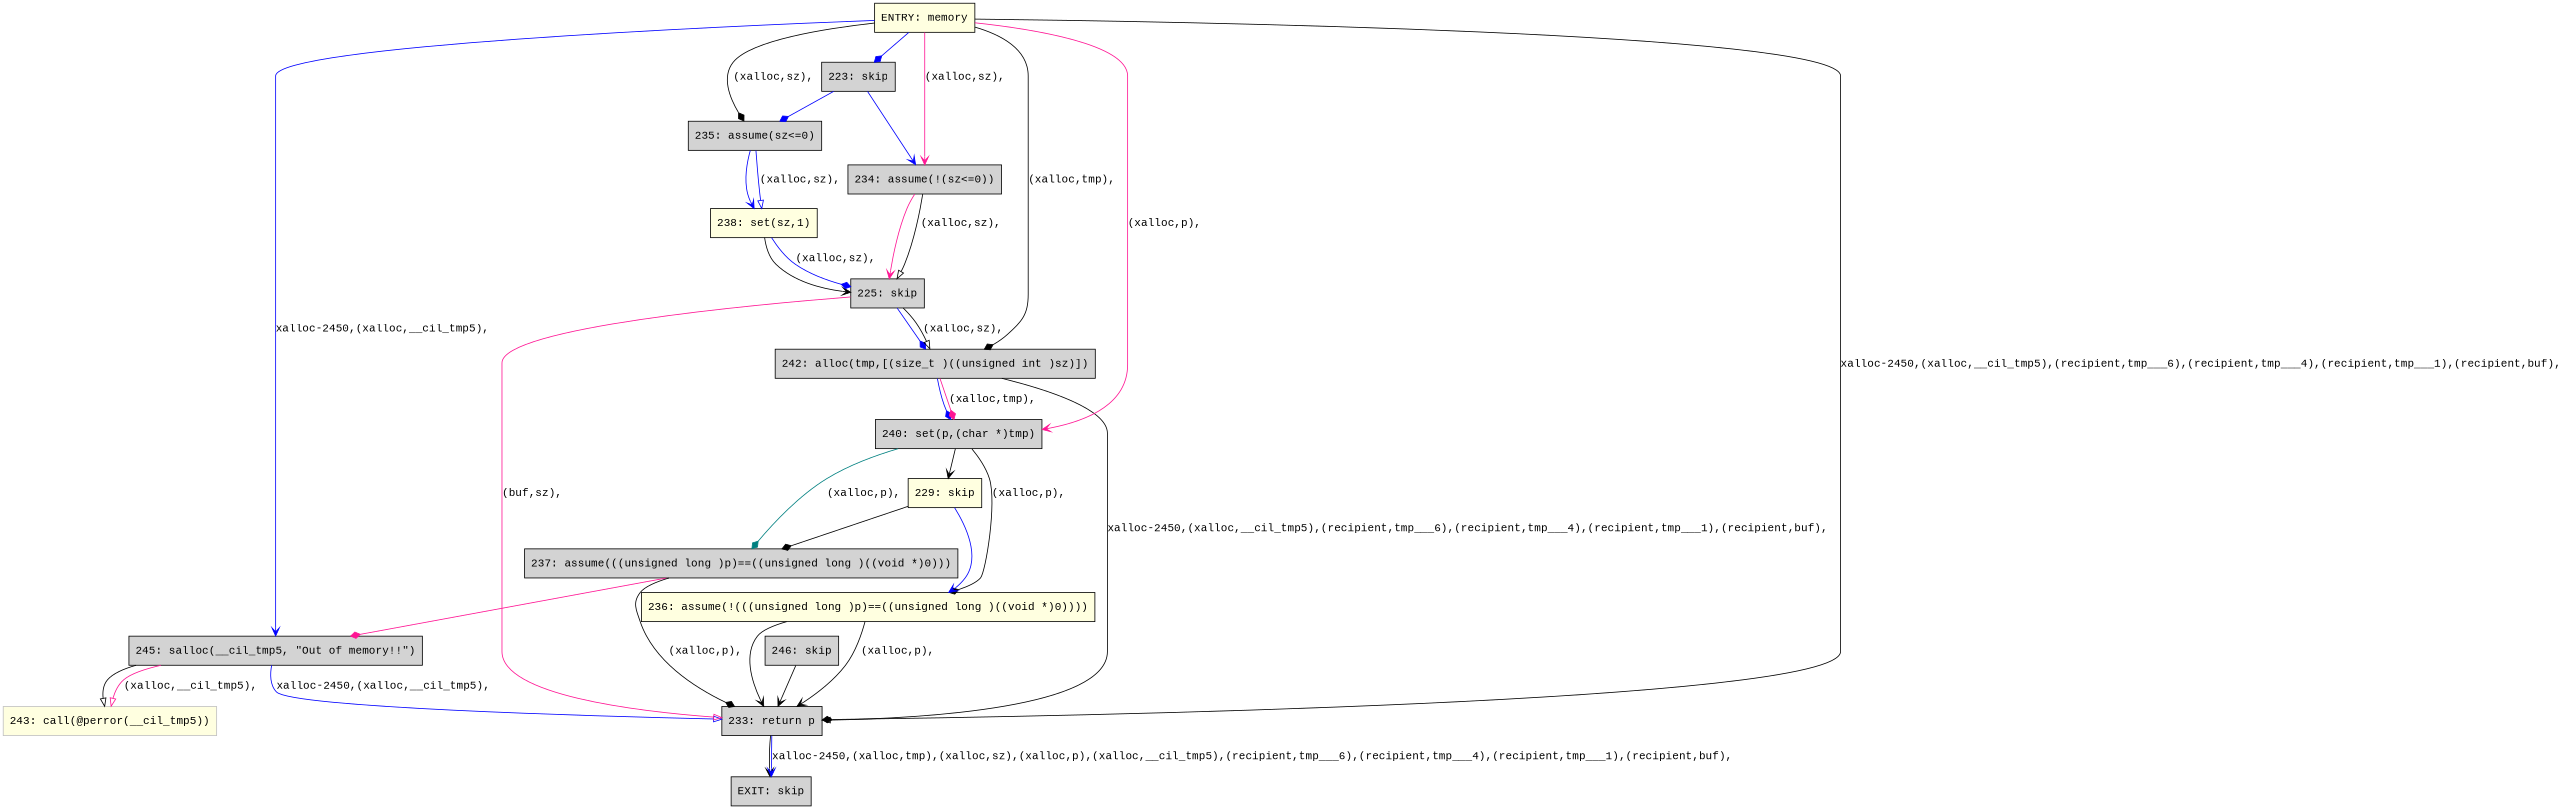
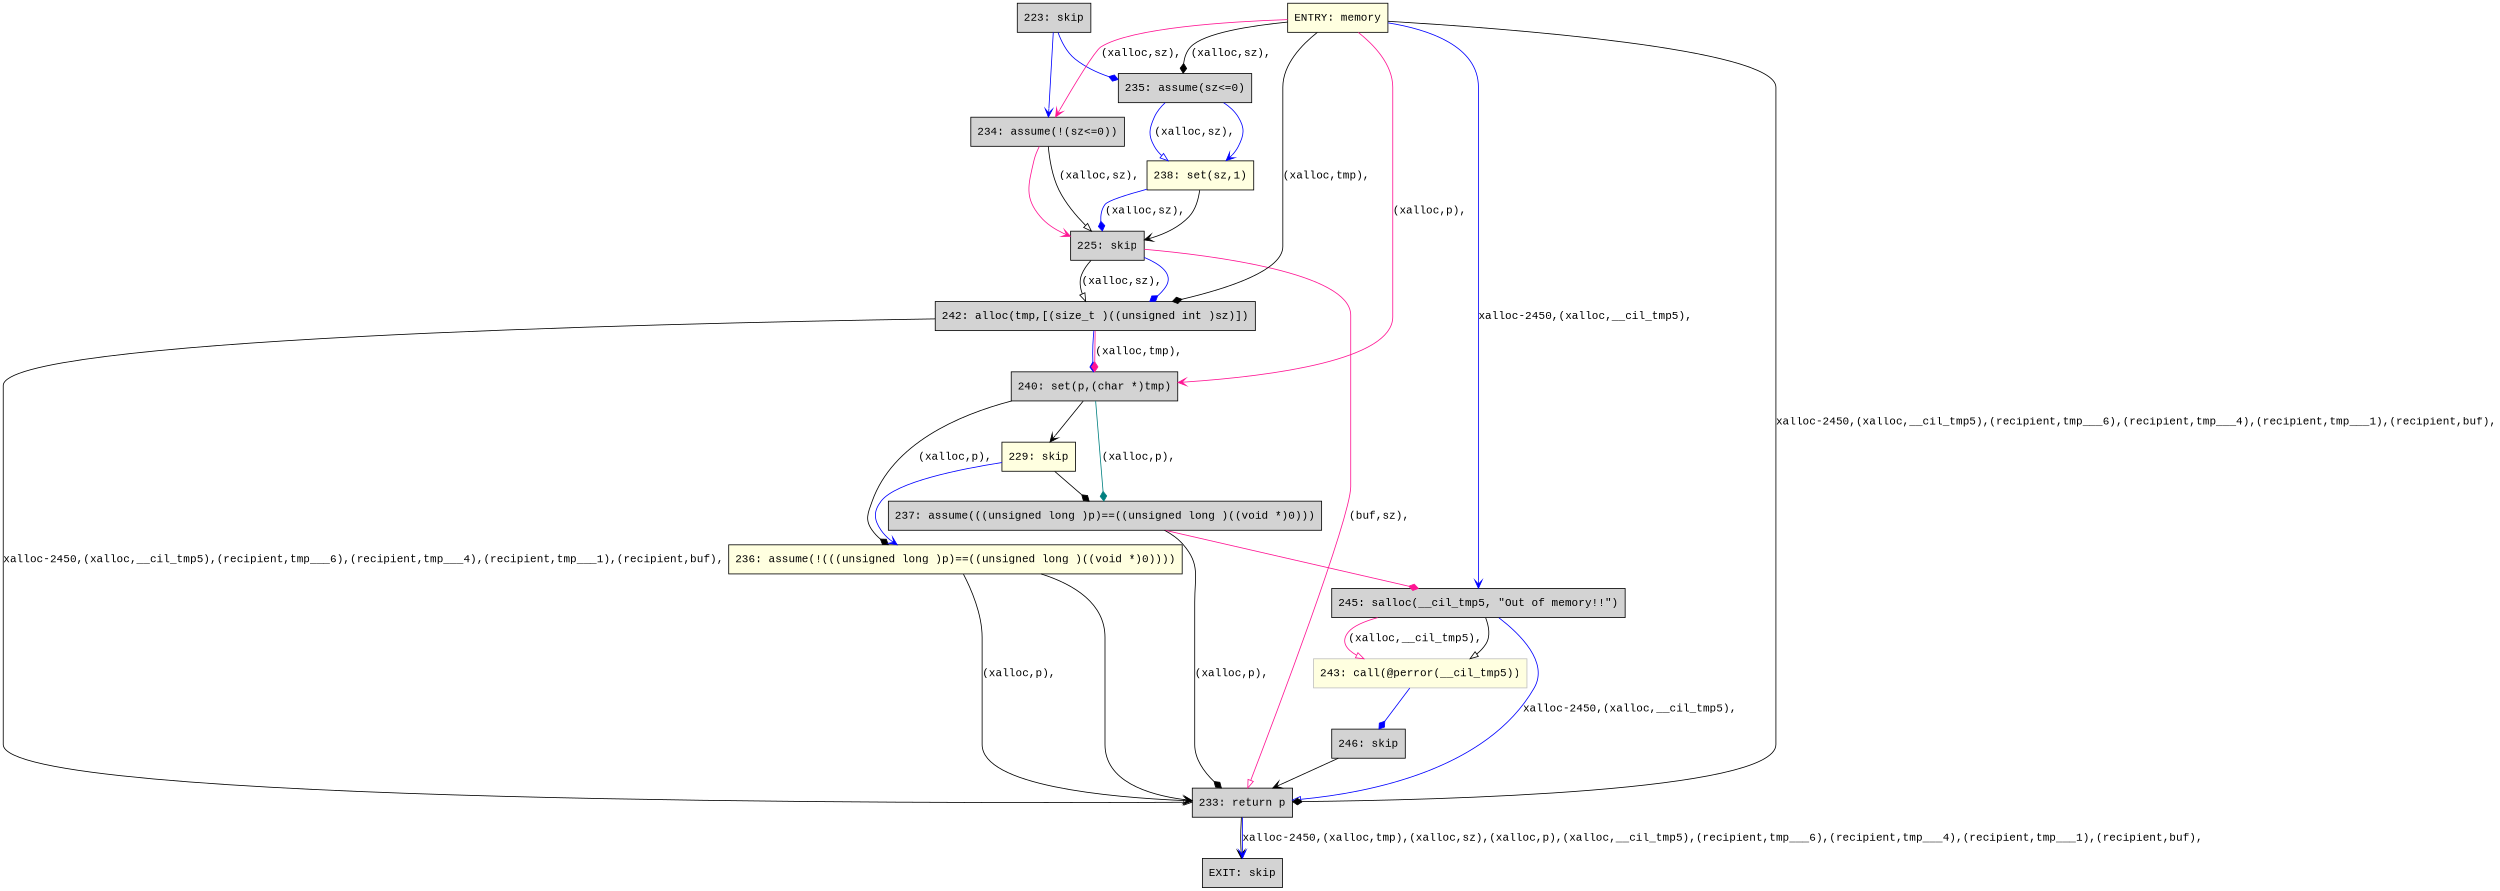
(895, 44) -> none
none -> (1397, 705)
